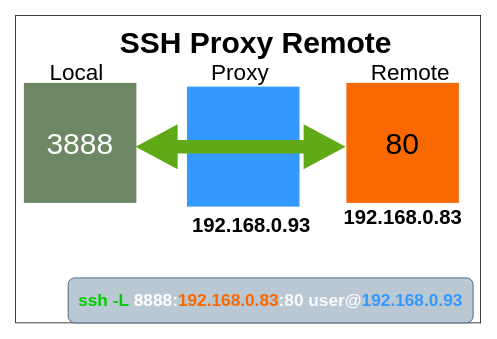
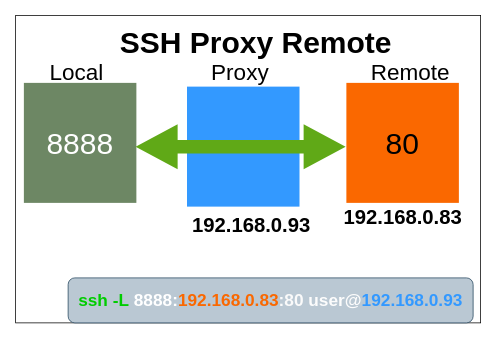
(80, 143) -> (80, 143)
